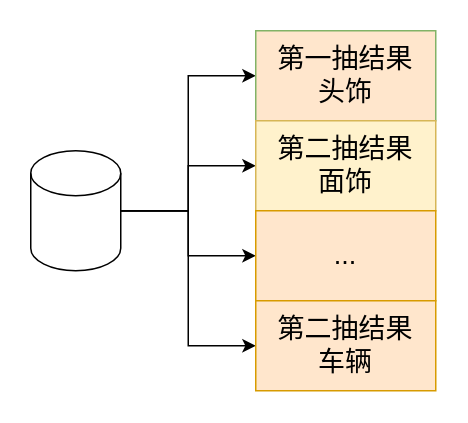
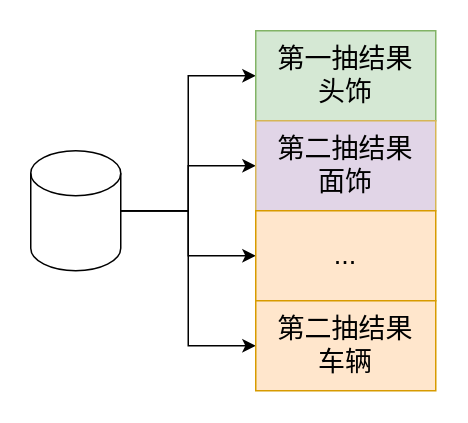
(346, 76) -> (346, 76)
(346, 166) -> (346, 166)
